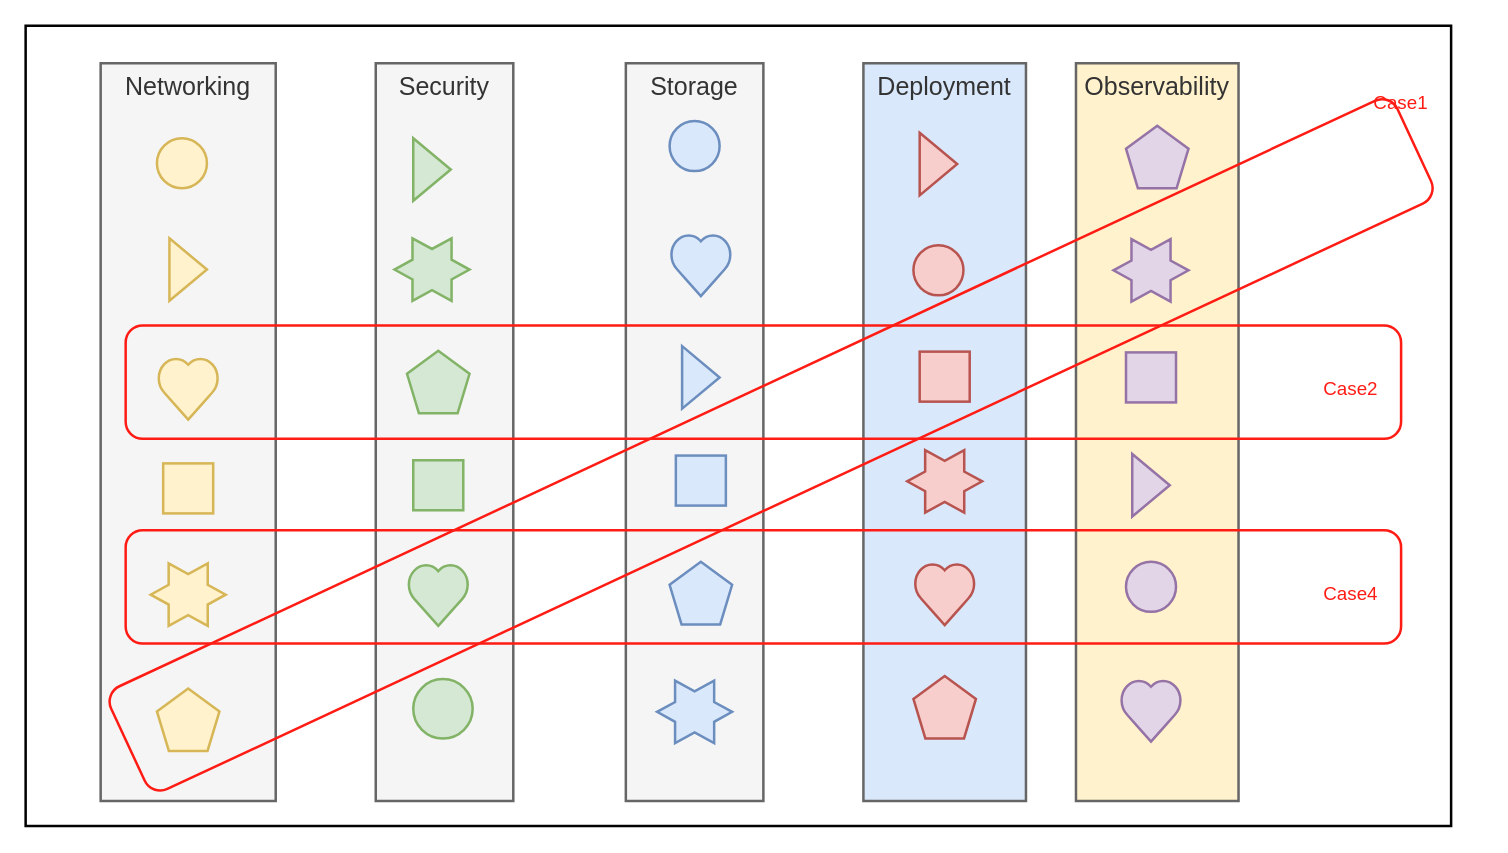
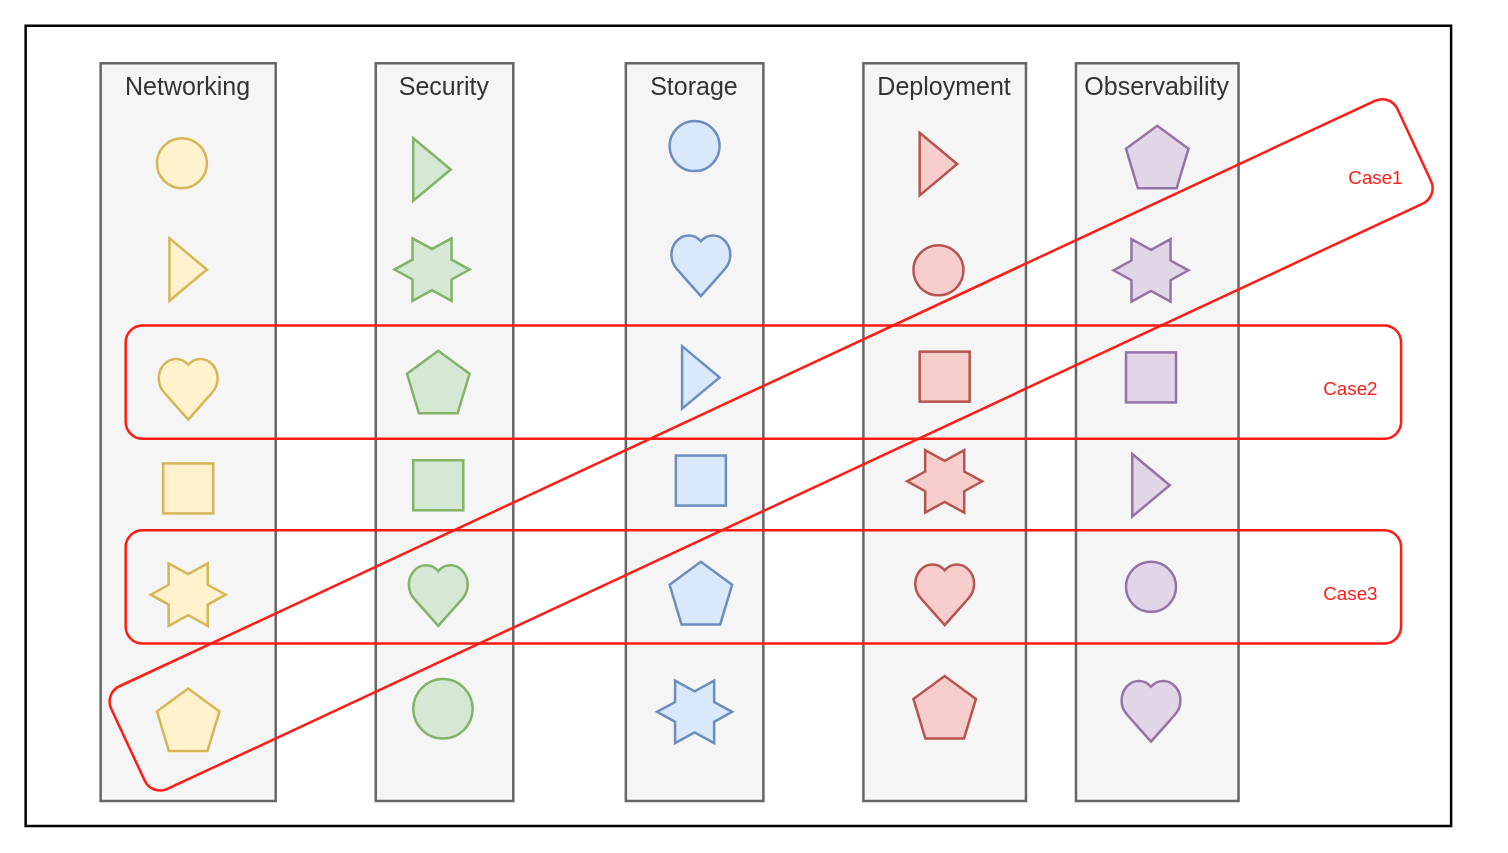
(1401, 101) -> (1376, 176)
(944, 432) -> (944, 432)
(1157, 432) -> (1157, 432)
(1351, 593) -> (1351, 593)
